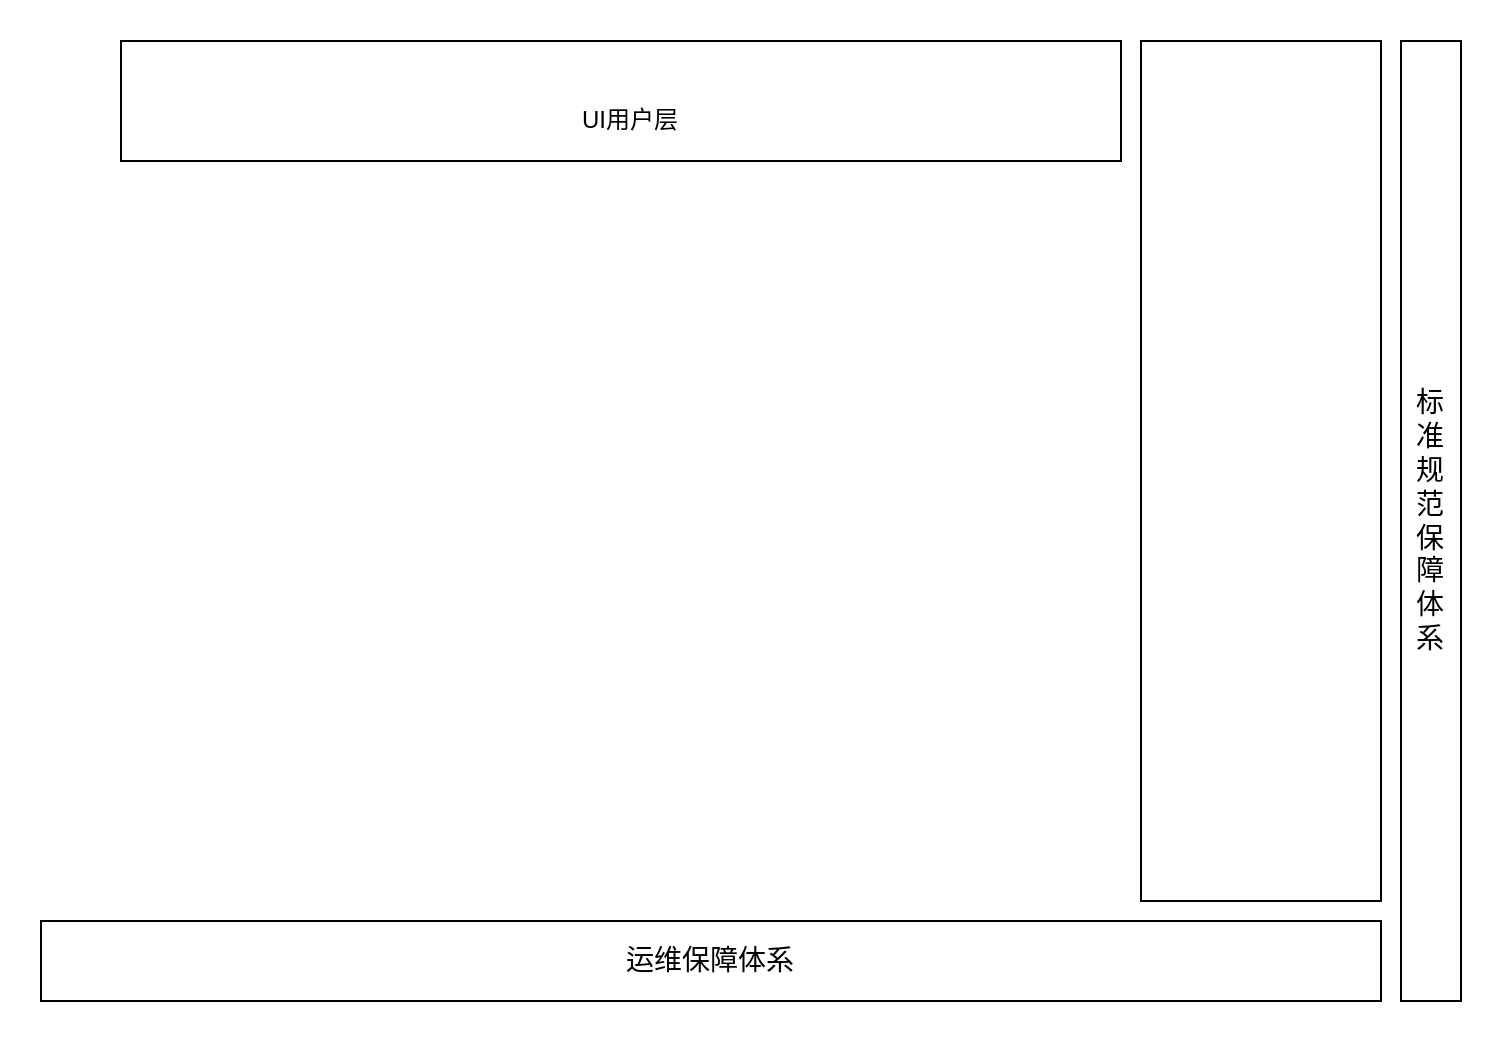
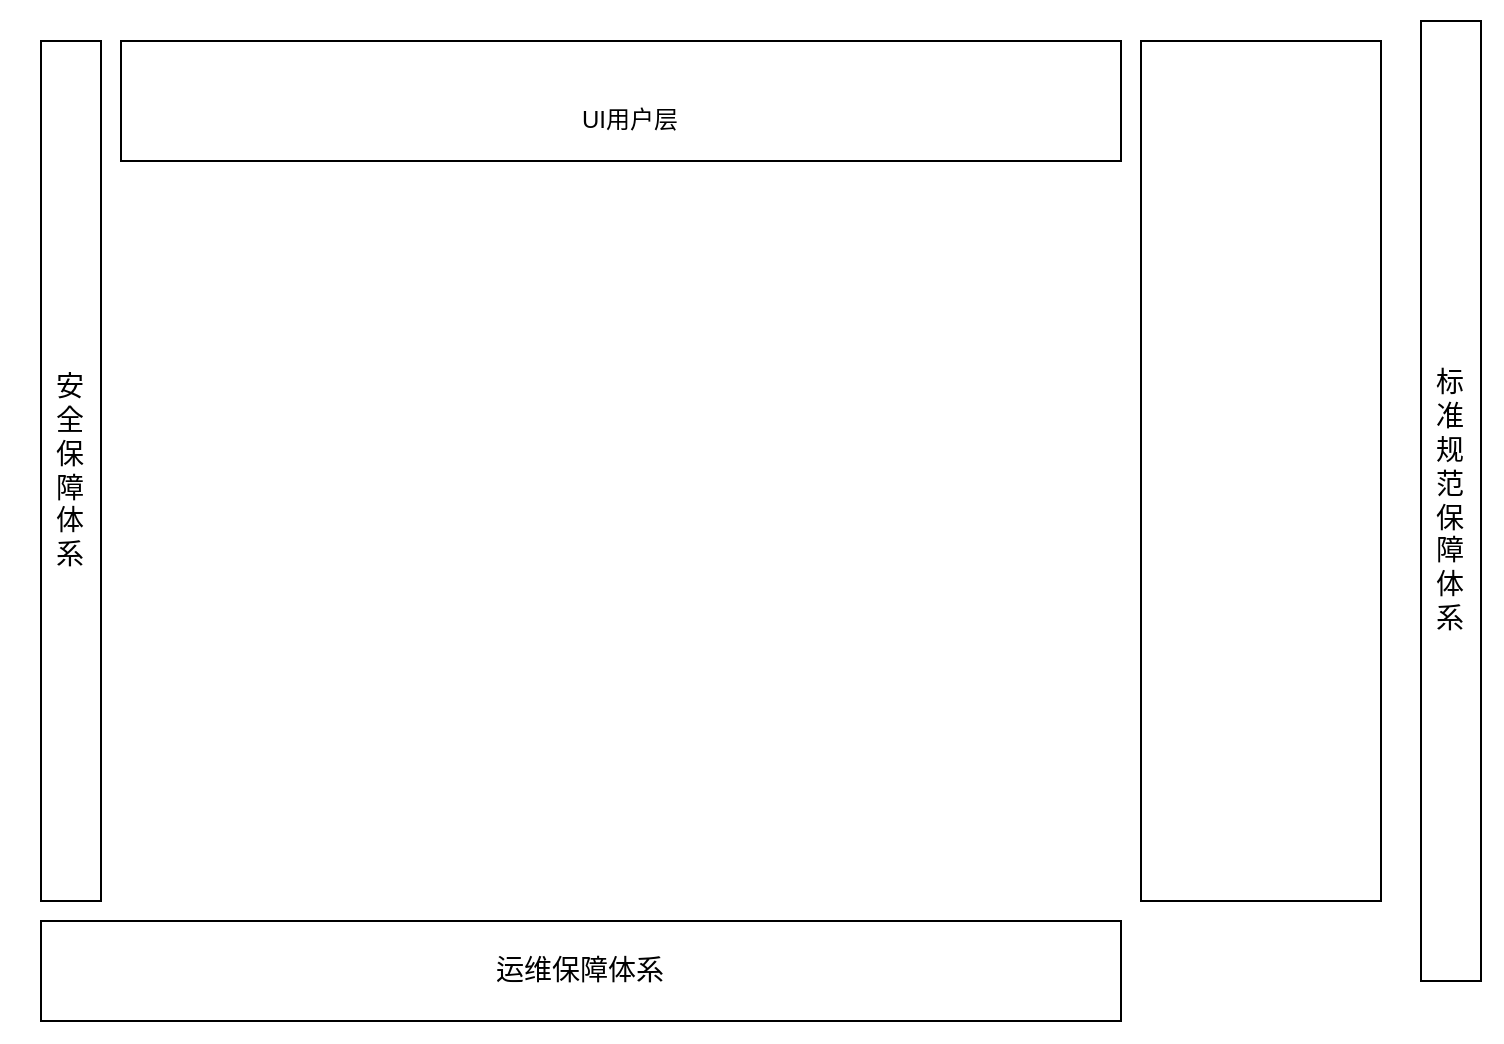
none -> (71, 471)
(1431, 521) -> (1451, 501)
(711, 961) -> (581, 971)
